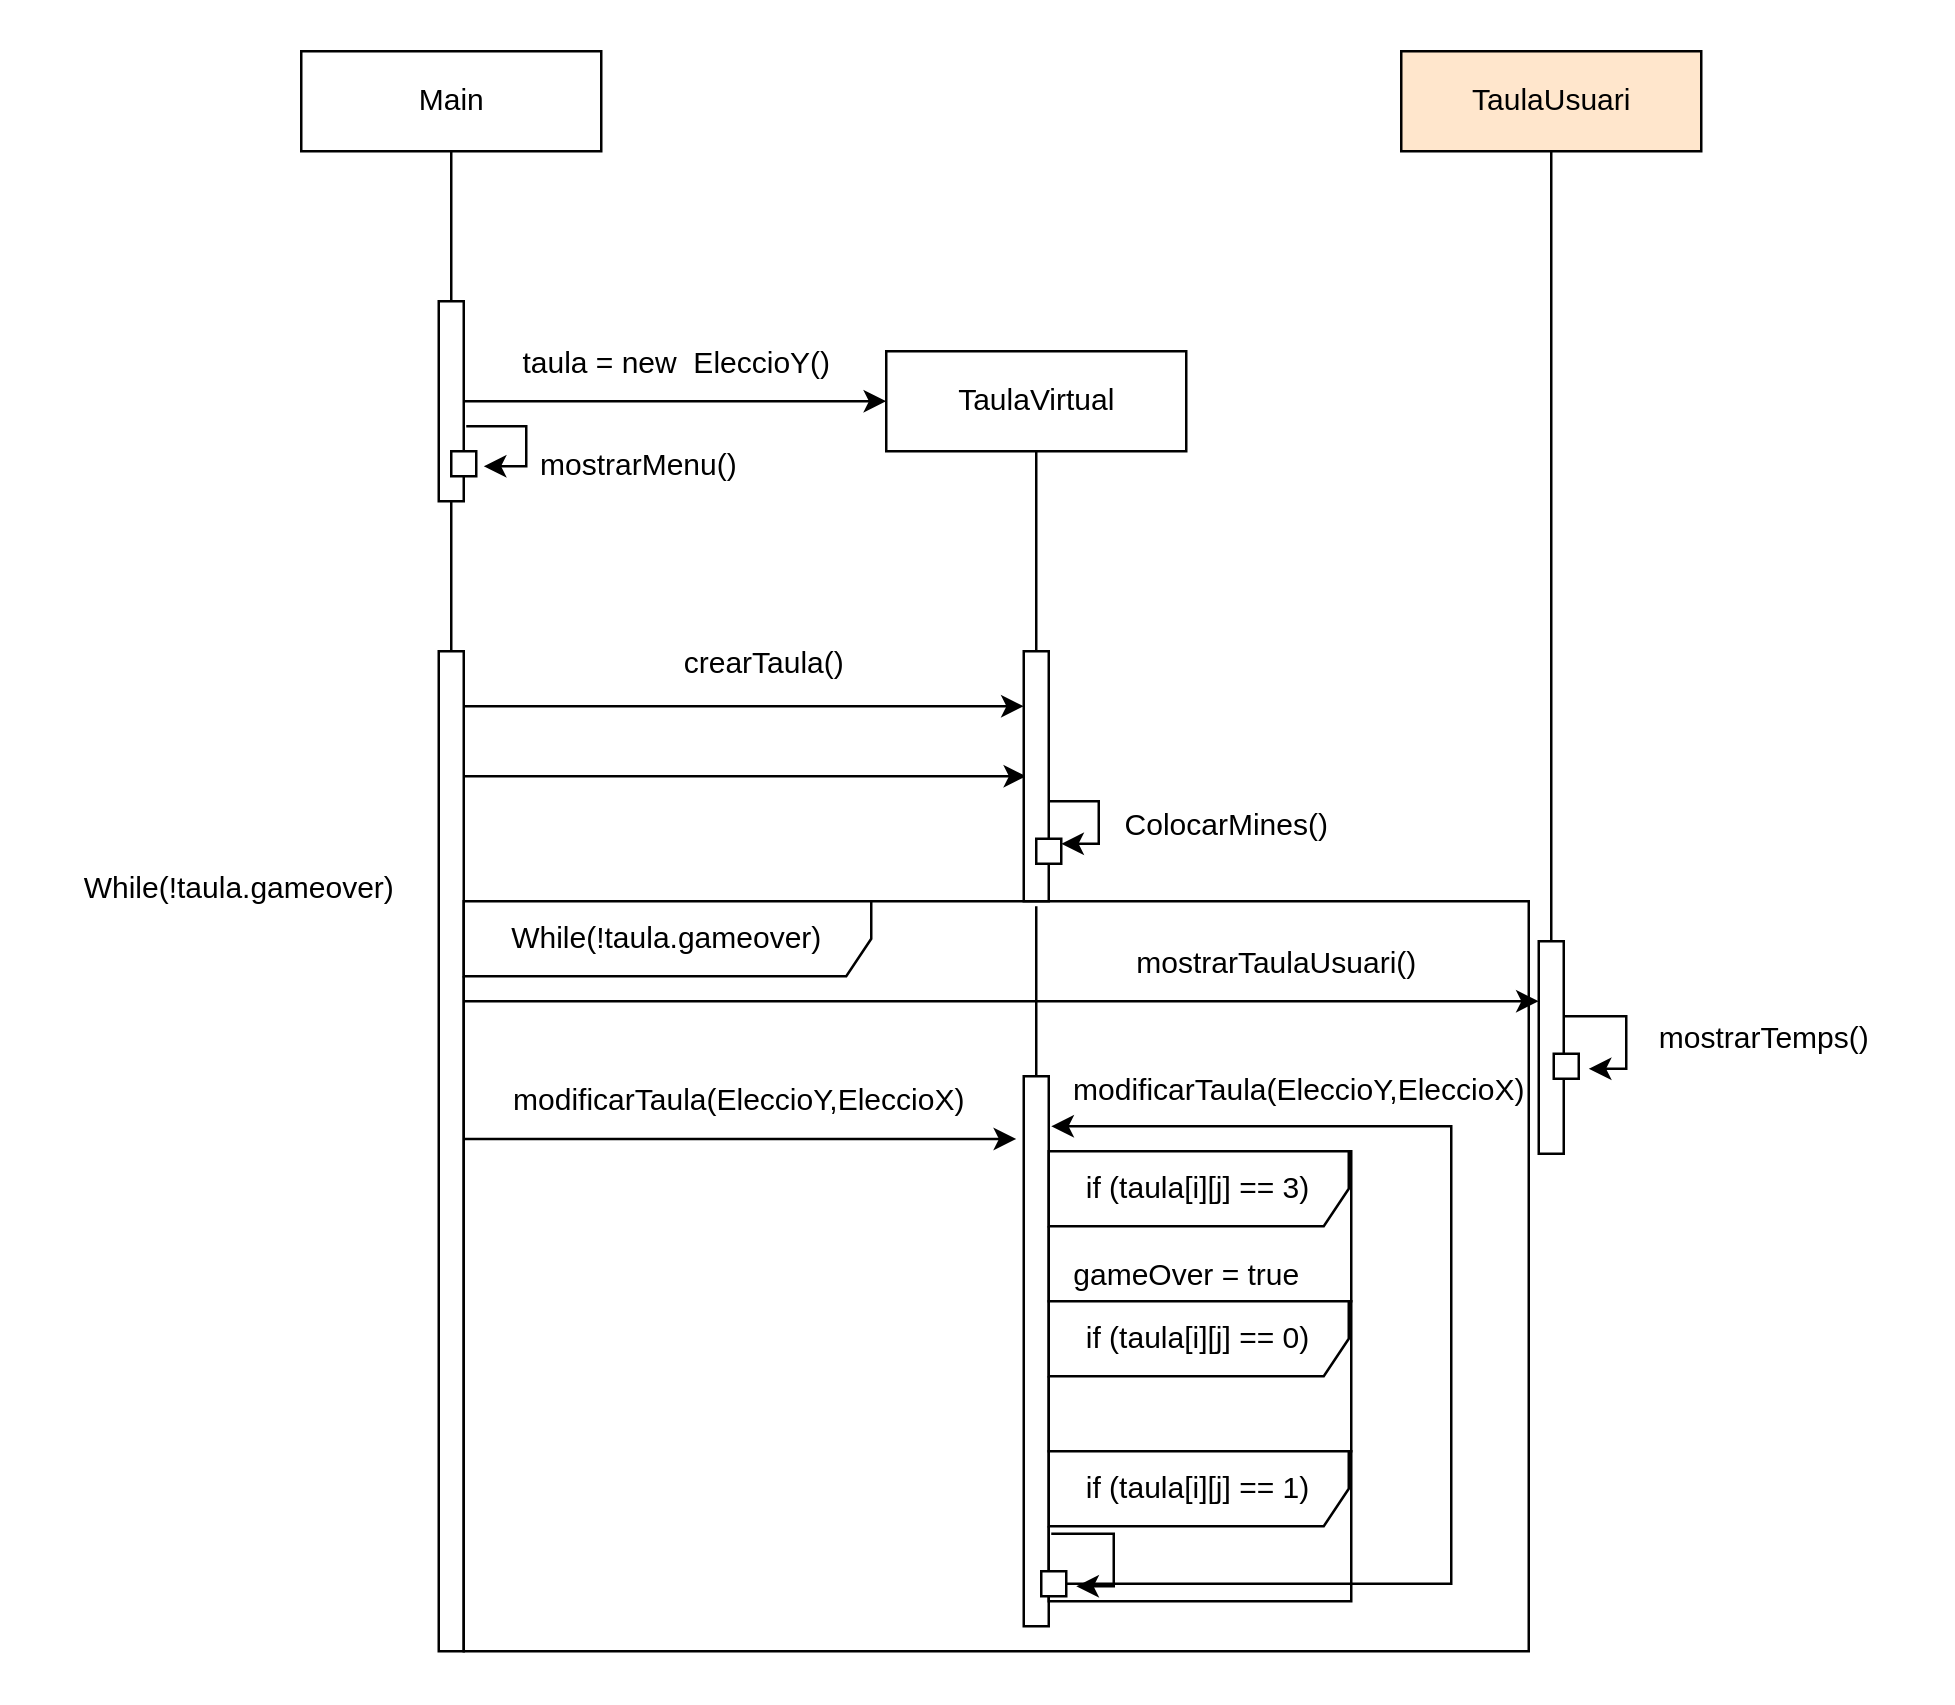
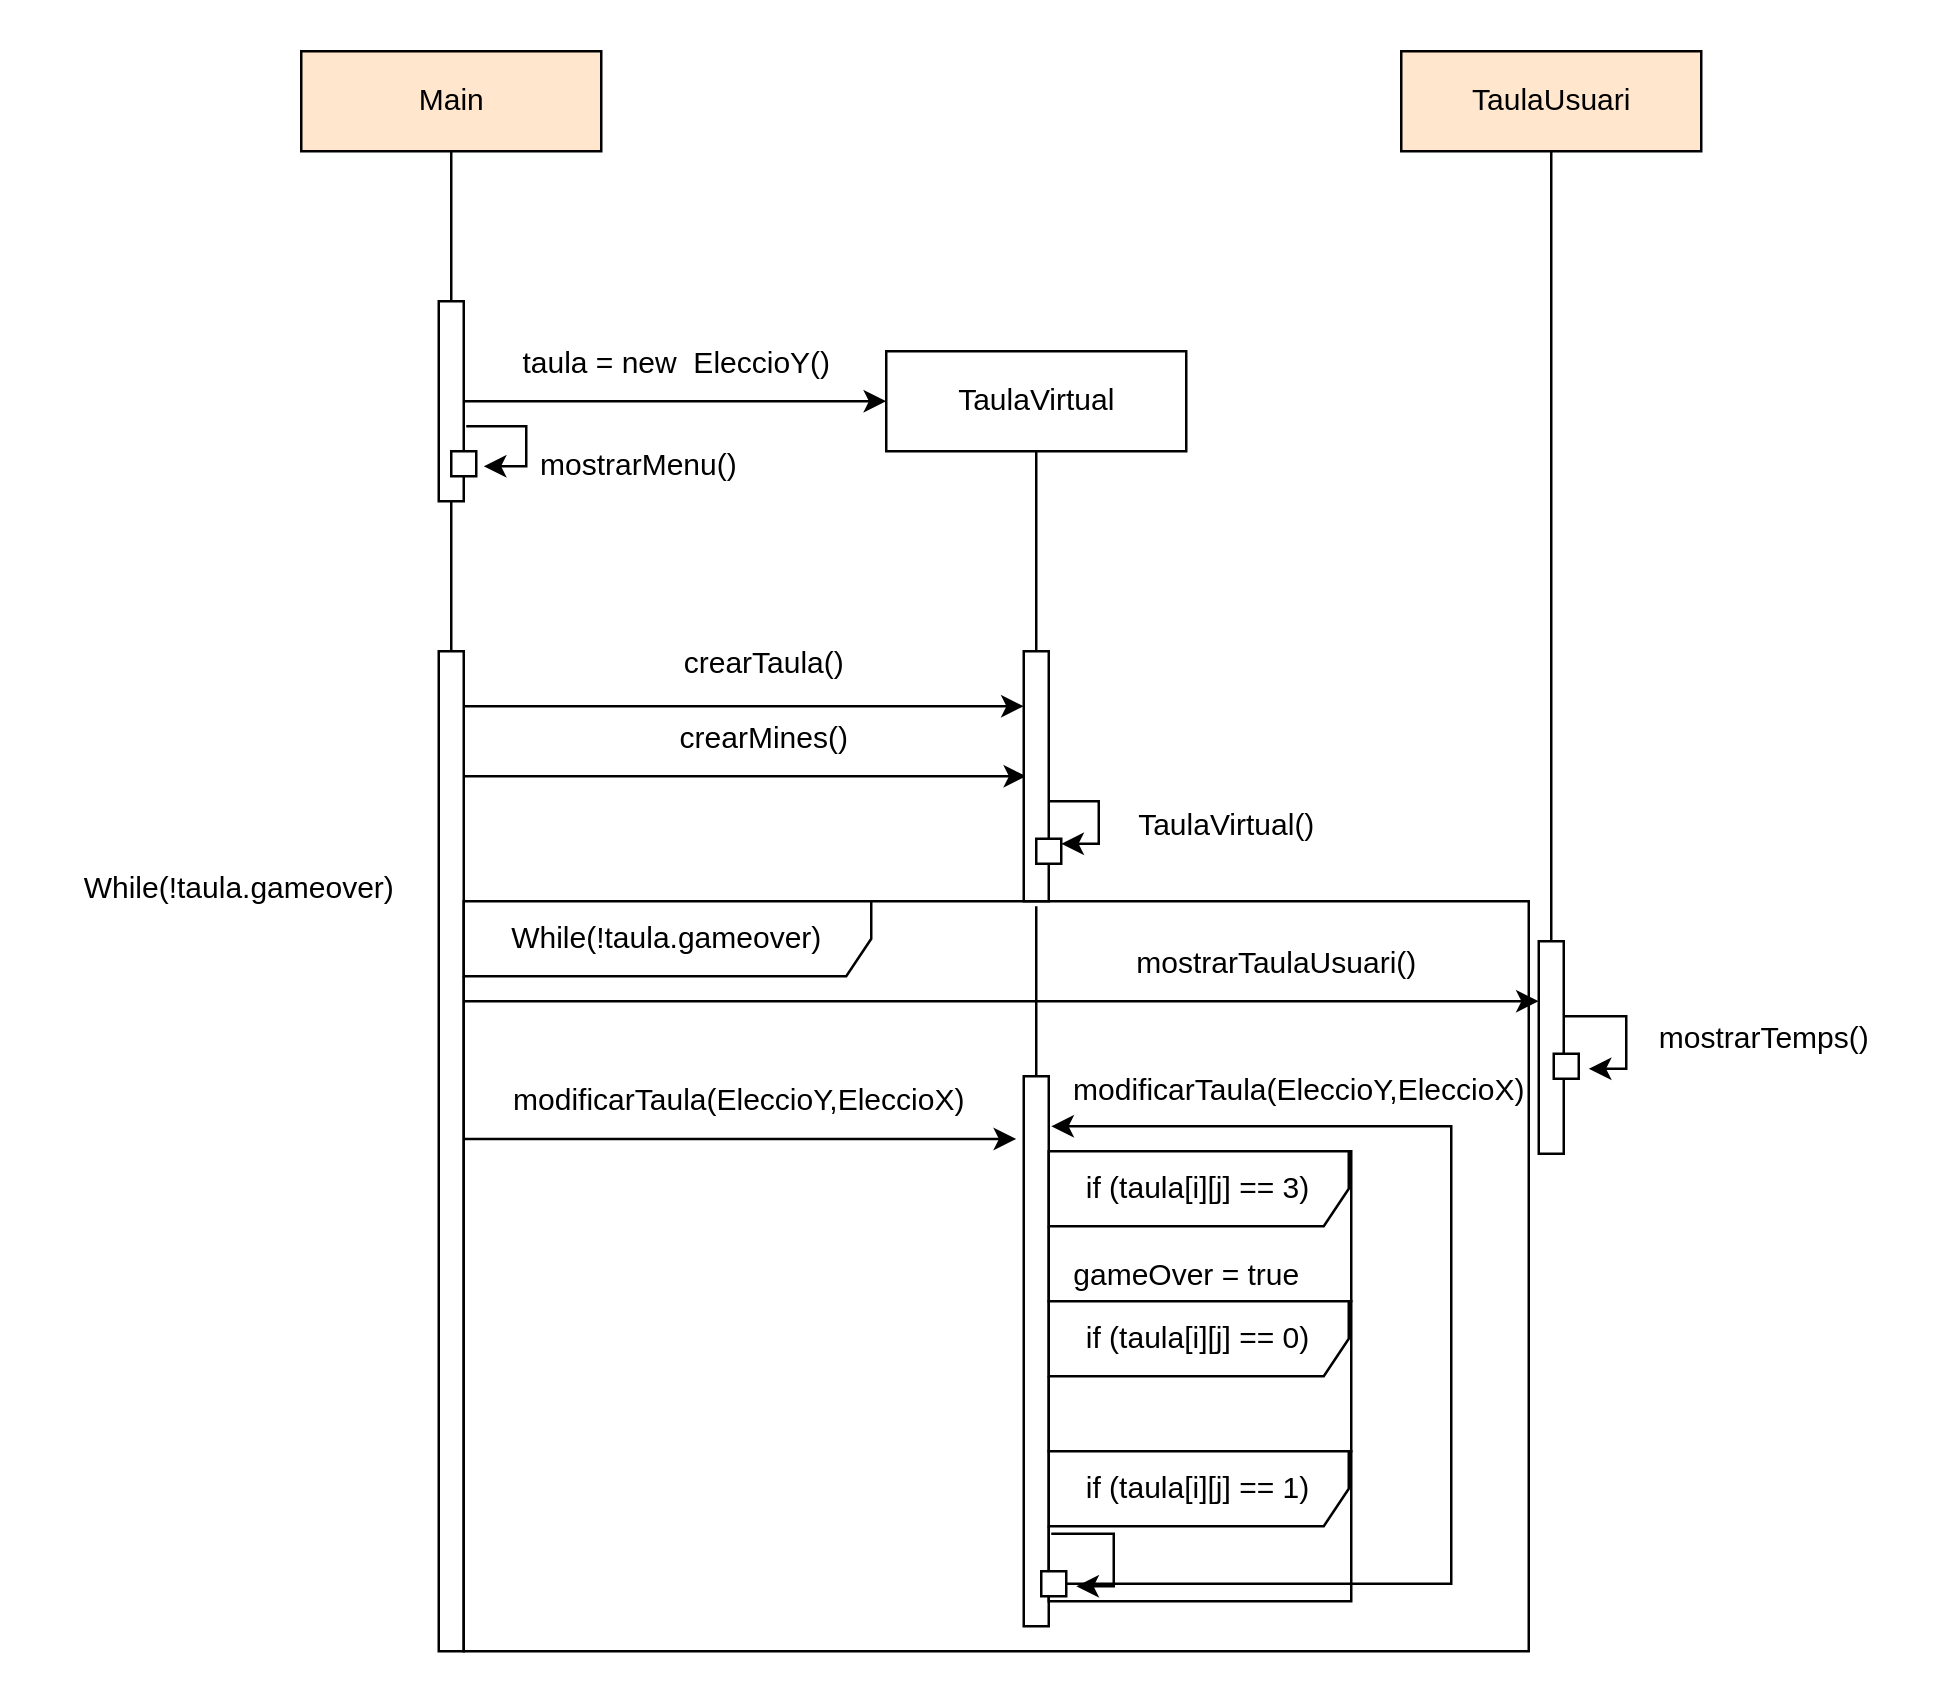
(451, 101) -> (451, 101)
none -> (764, 739)
(1228, 826) -> (1228, 826)
